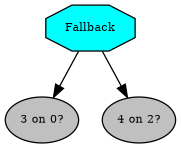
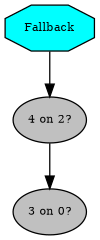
(69, 69) -> (50, 160)
